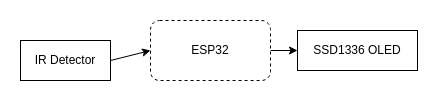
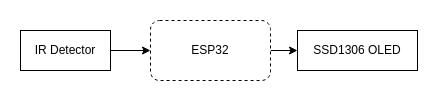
(358, 51) -> (358, 51)
(66, 61) -> (66, 51)
